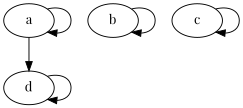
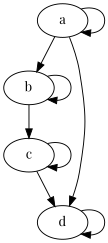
none -> (48, 50)
none -> (29, 117)
none -> (44, 185)
